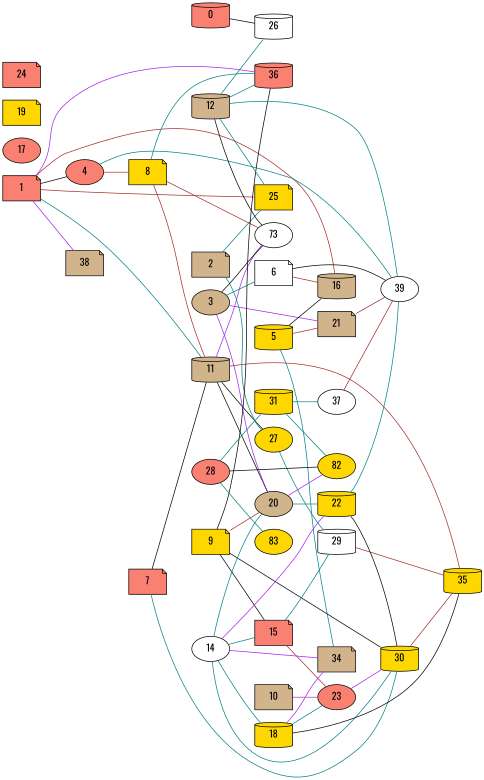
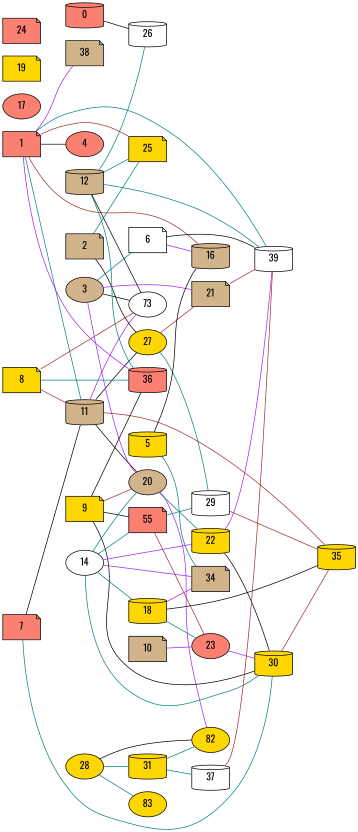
(265, 170) -> (172, 134)
(116, 172) -> none
(305, 280) -> (179, 248)
(400, 289) -> (274, 259)
(242, 330) -> (117, 302)
(305, 331) -> (172, 324)
(385, 400) -> (257, 402)
(337, 402) -> (211, 778)
(211, 472) -> (85, 767)
(274, 633) -> (148, 520)
